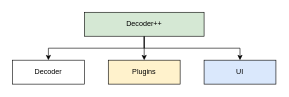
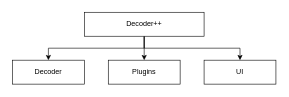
(144, 24) -> (144, 24)
(144, 72) -> (144, 72)
(240, 72) -> (240, 72)
